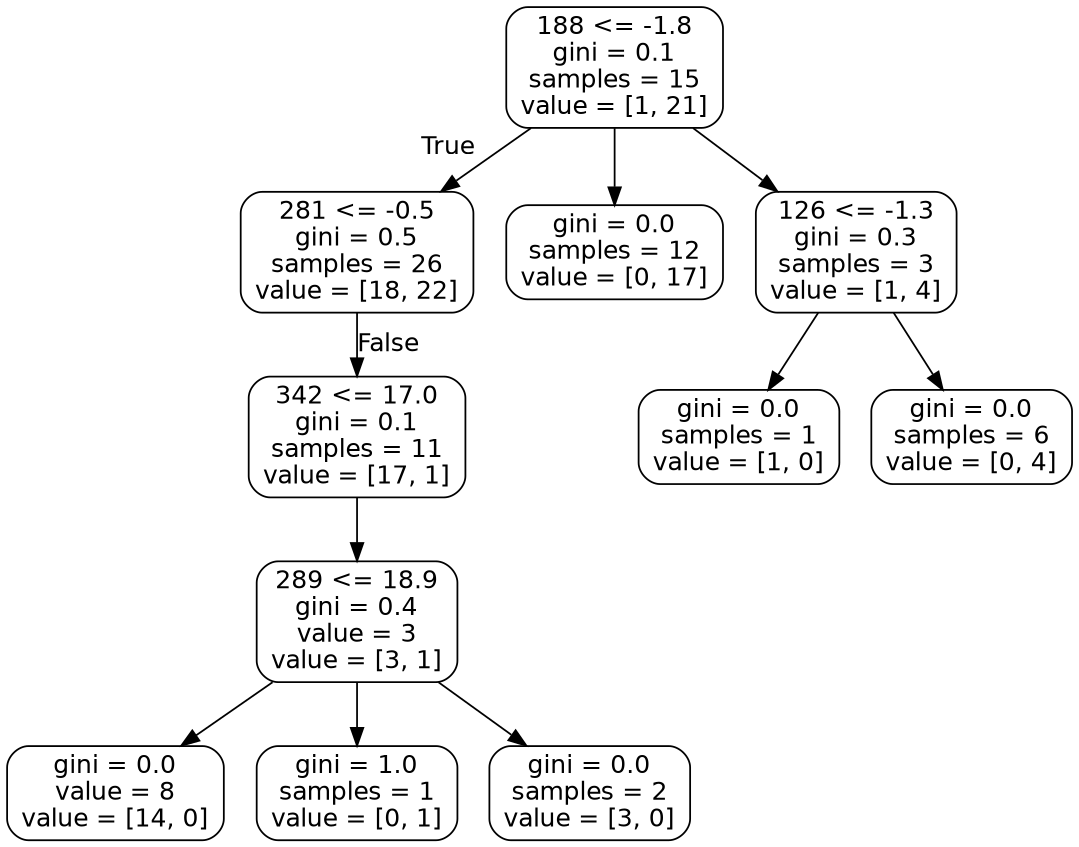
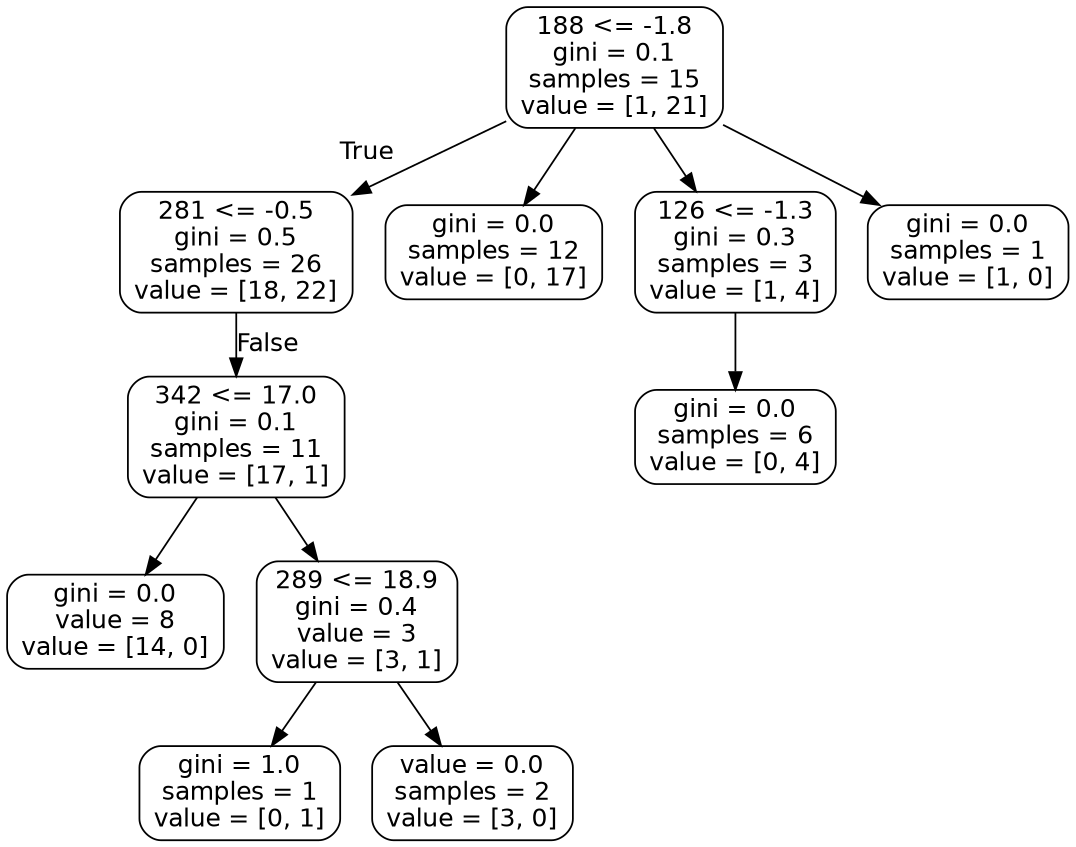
(798, 344) -> (793, 161)
(234, 709) -> (176, 529)
(590, 793) -> (473, 793)
